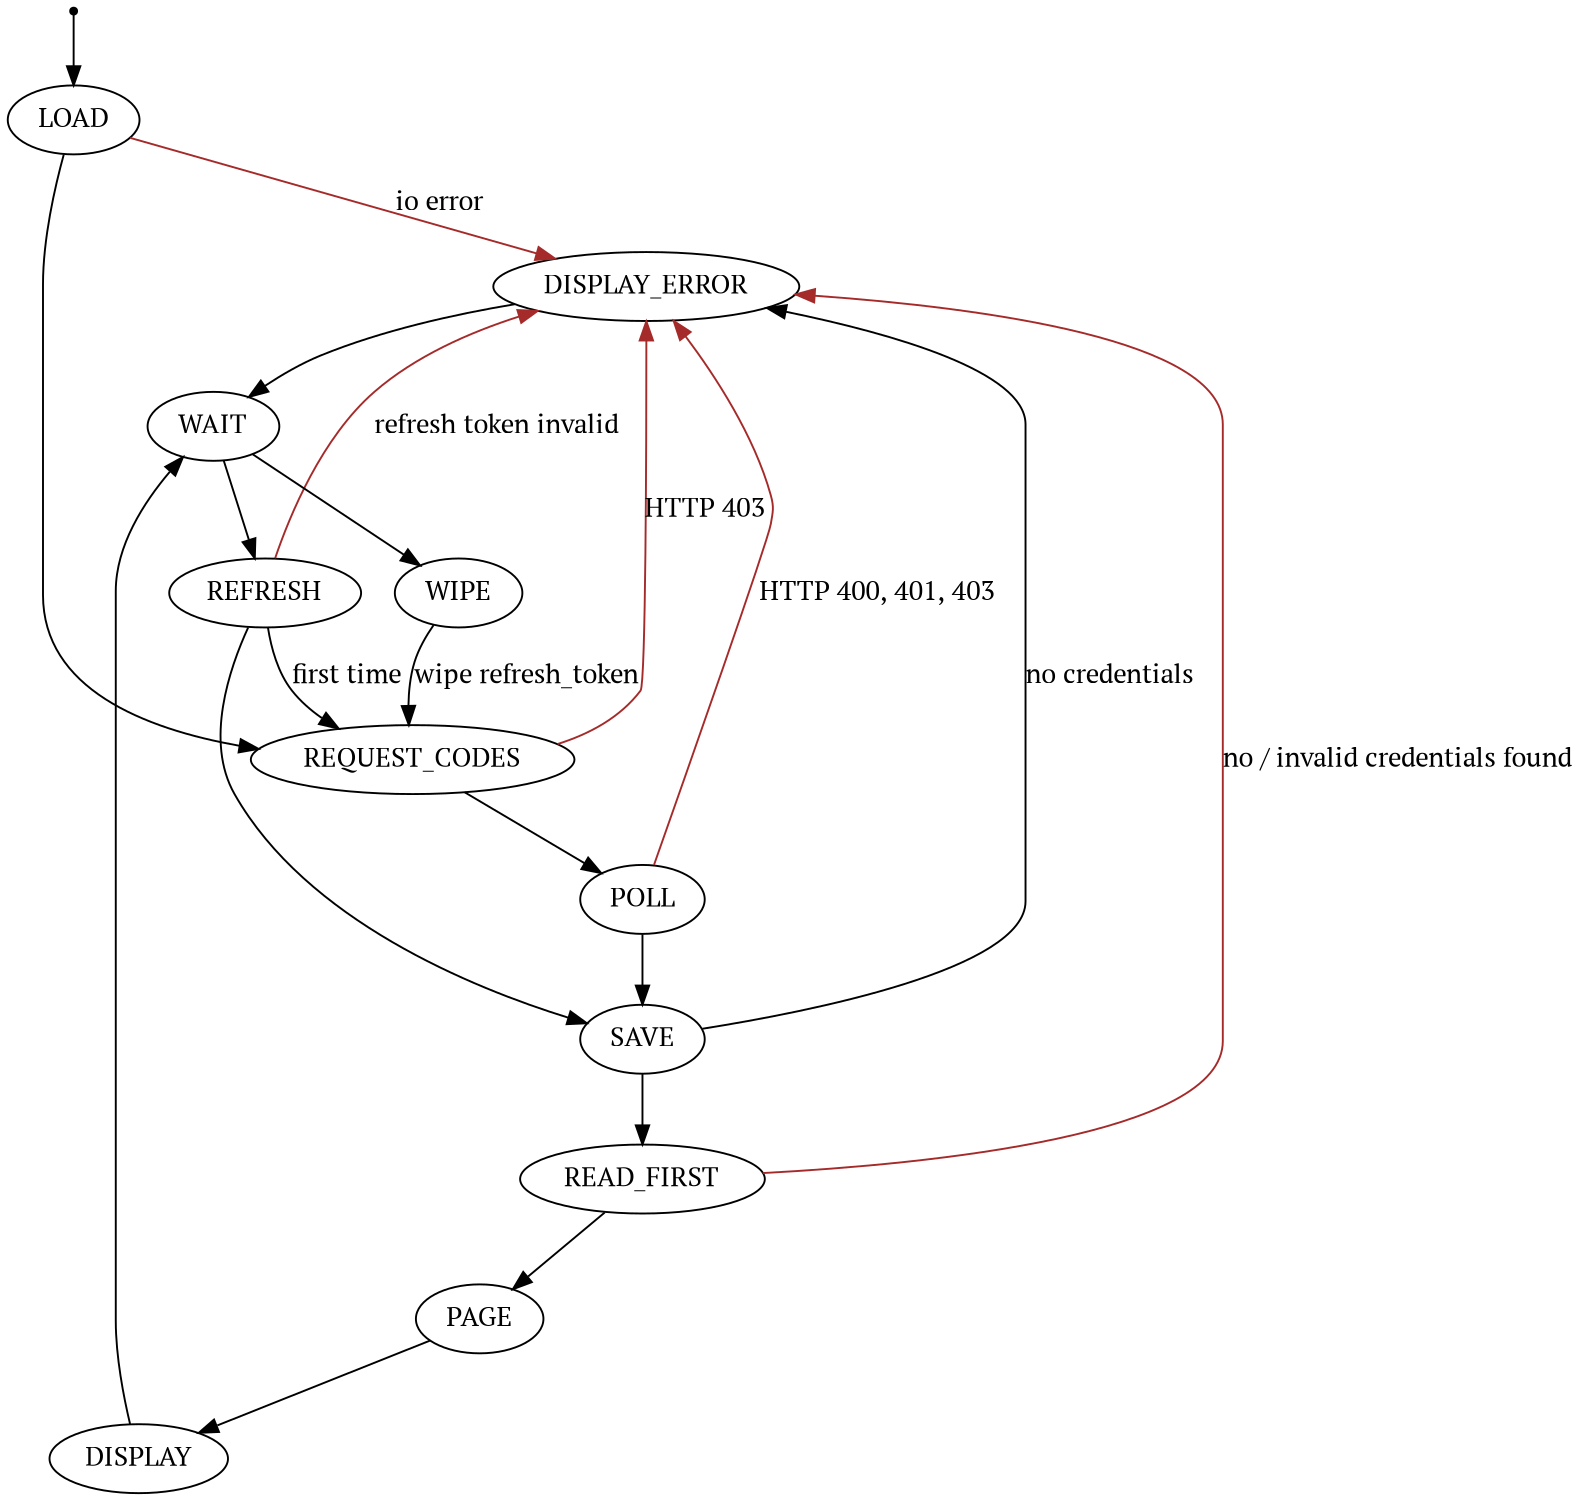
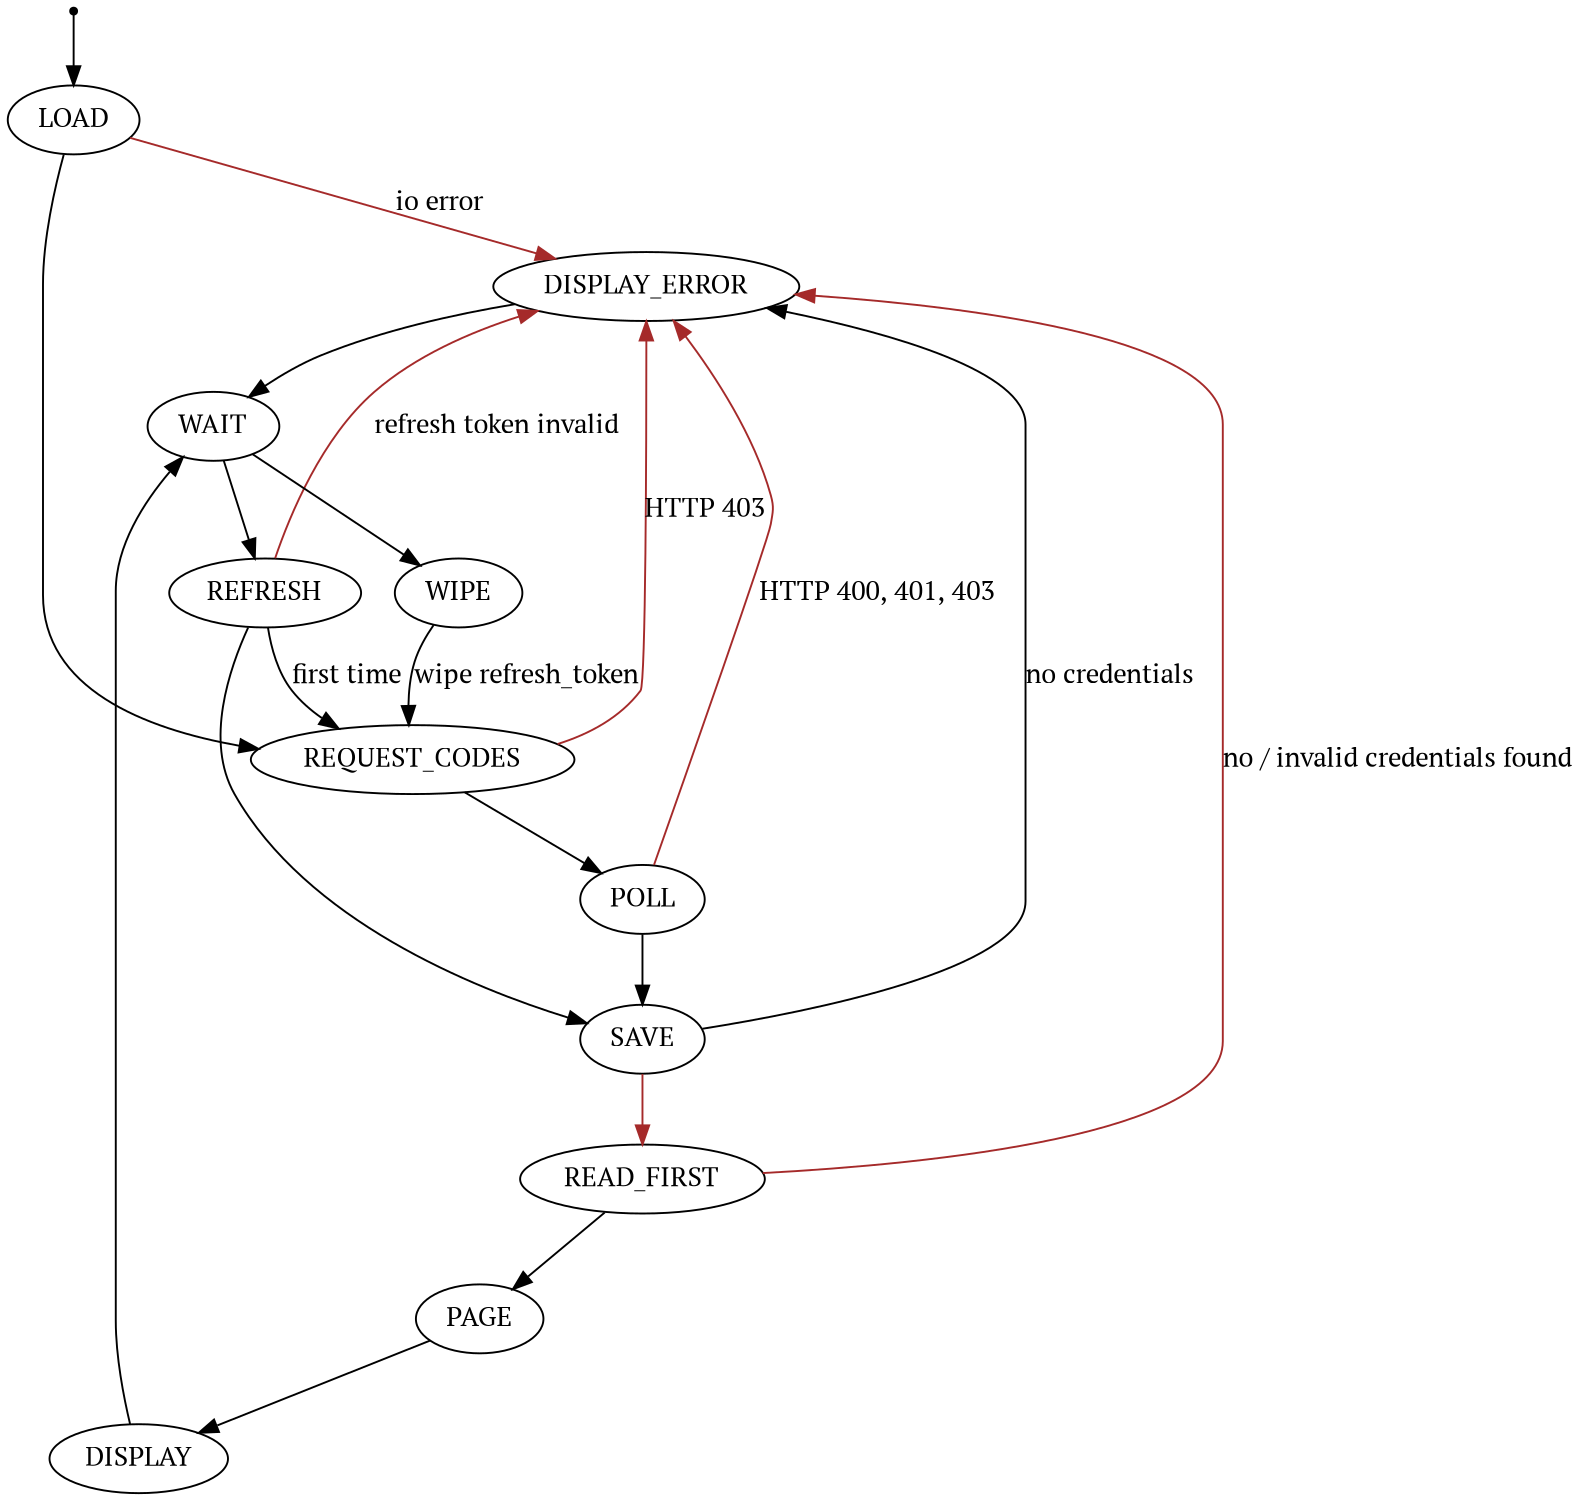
(642, 1100) -> (642, 1100)
